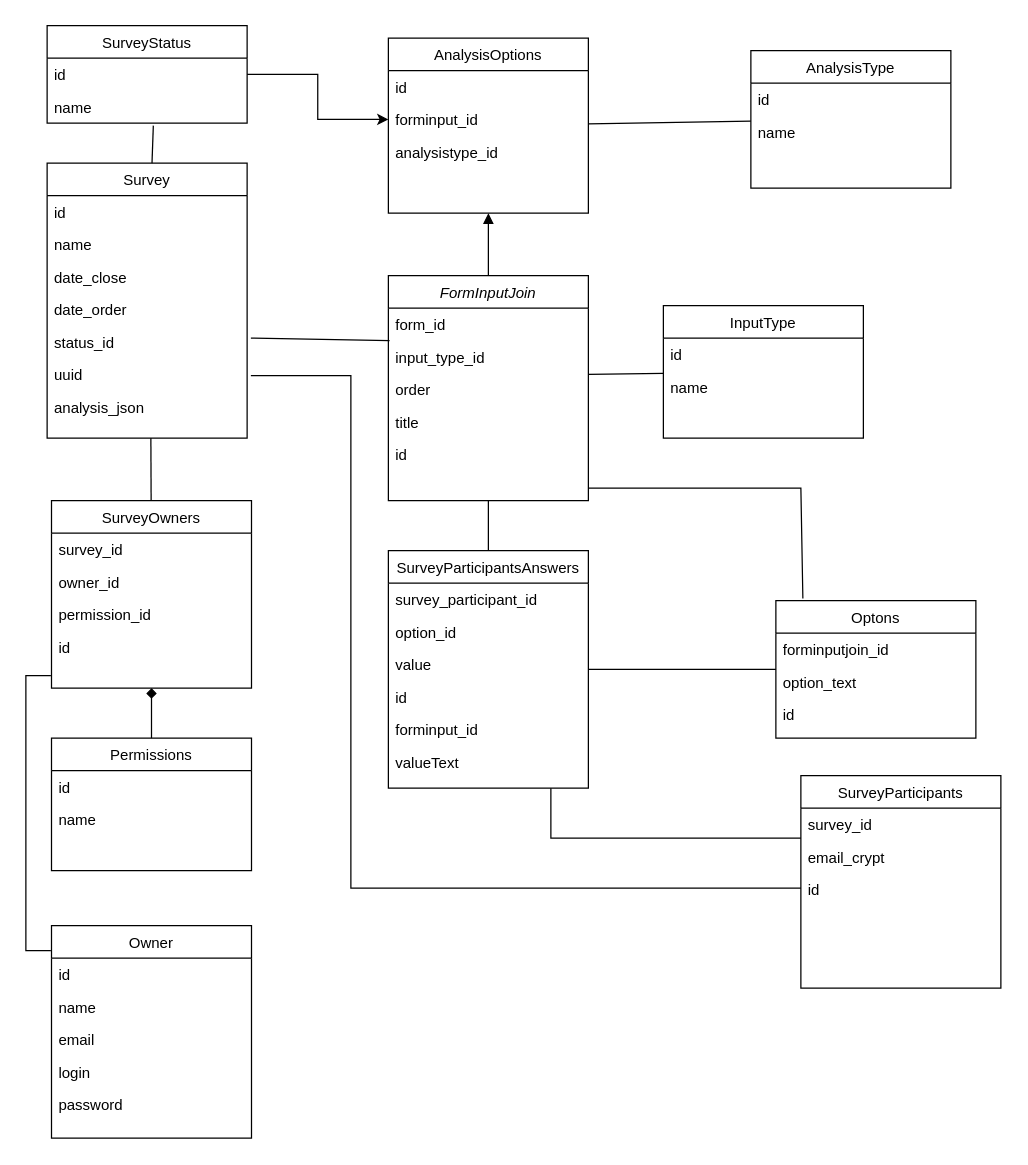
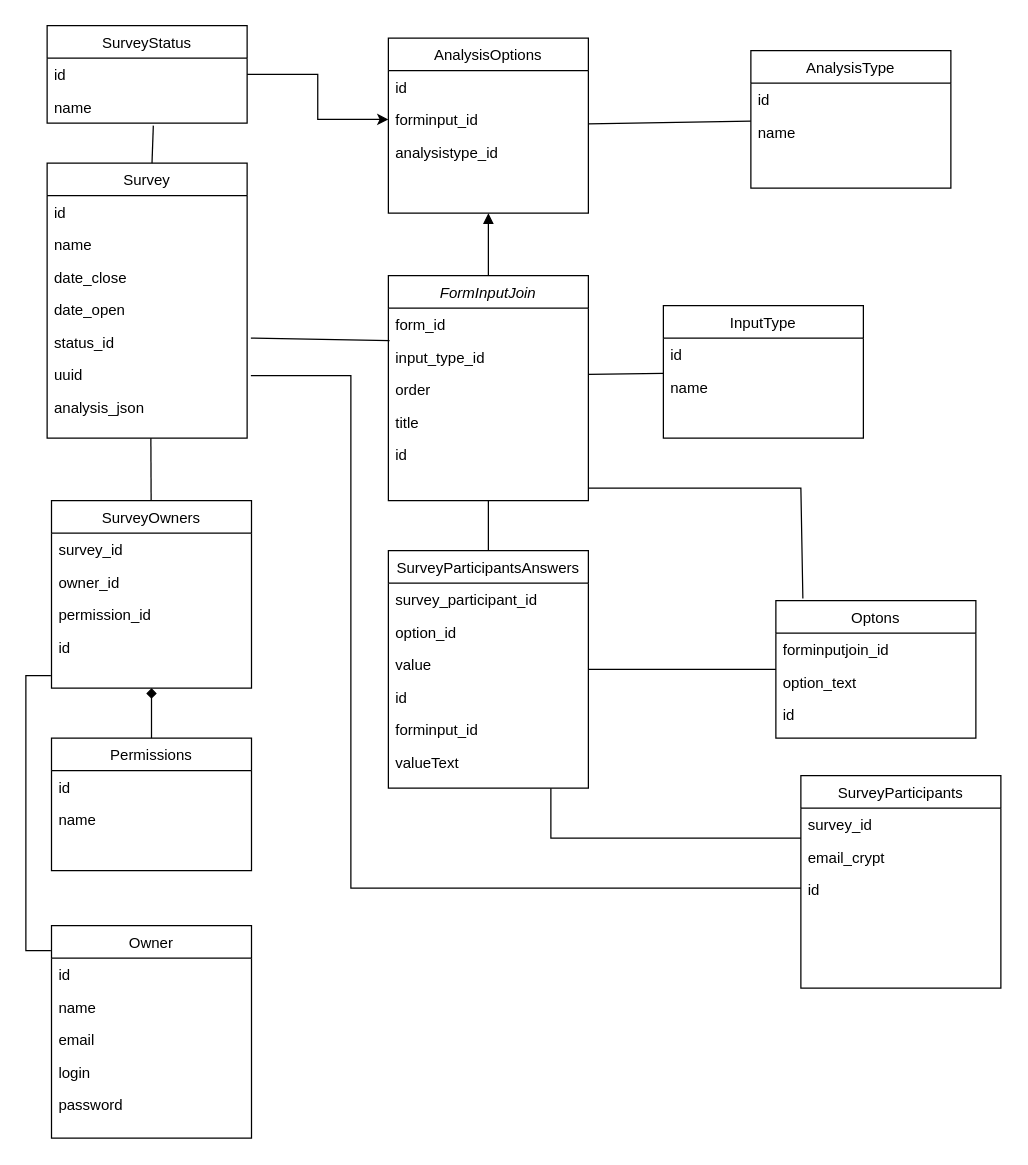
(96, 310) -> (92, 310)
